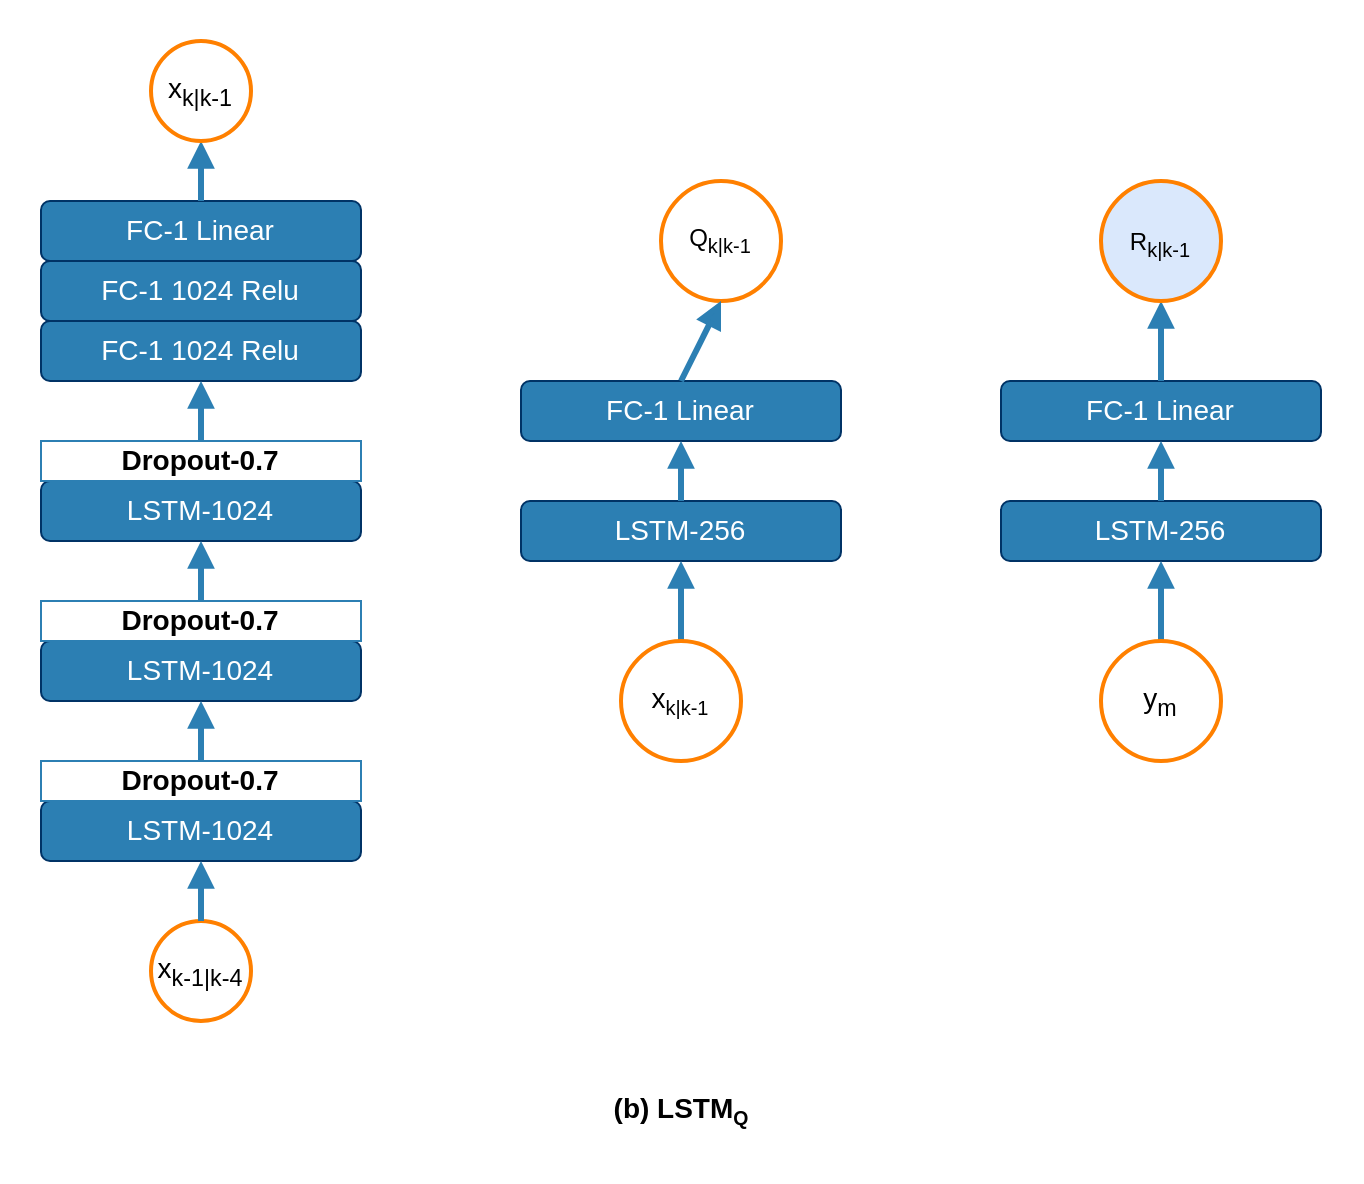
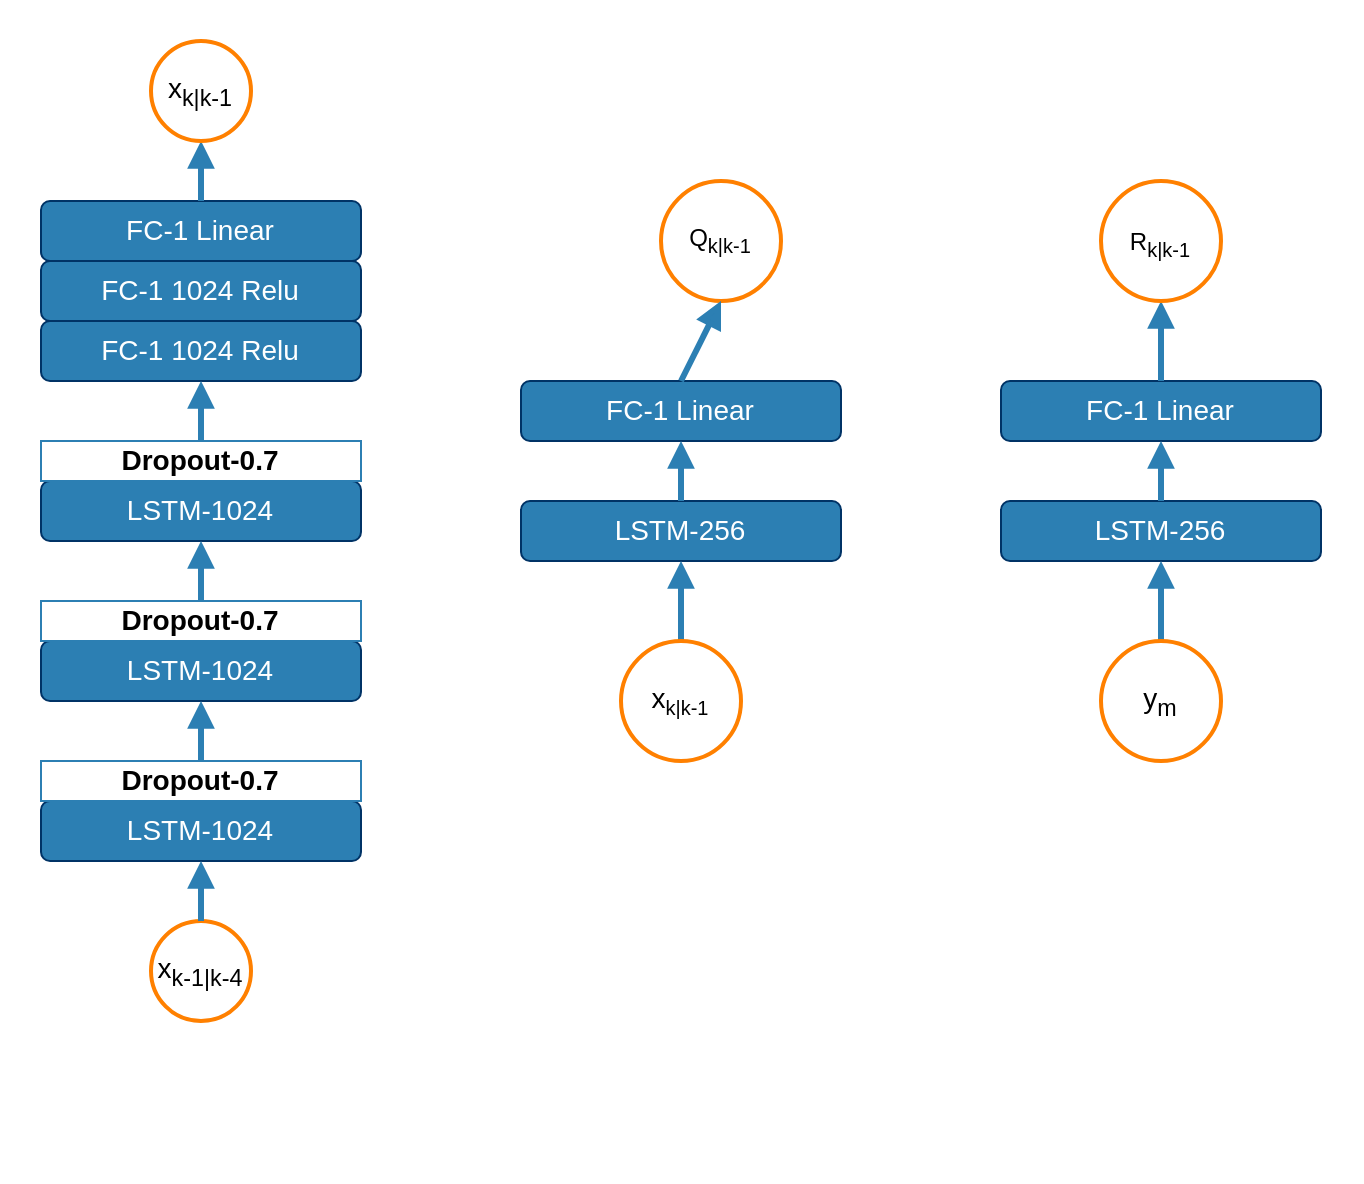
(1161, 241) -> (1161, 241)
(681, 1111) -> none
